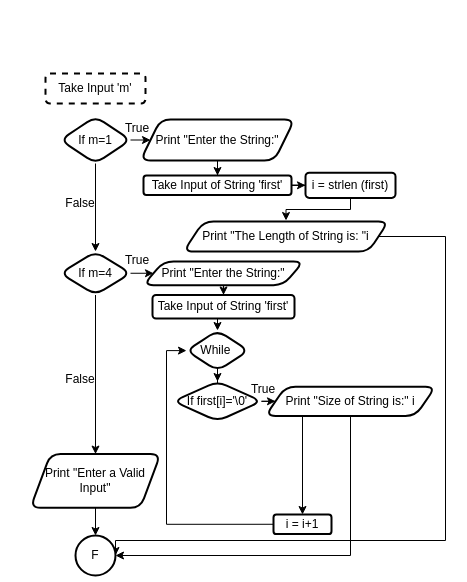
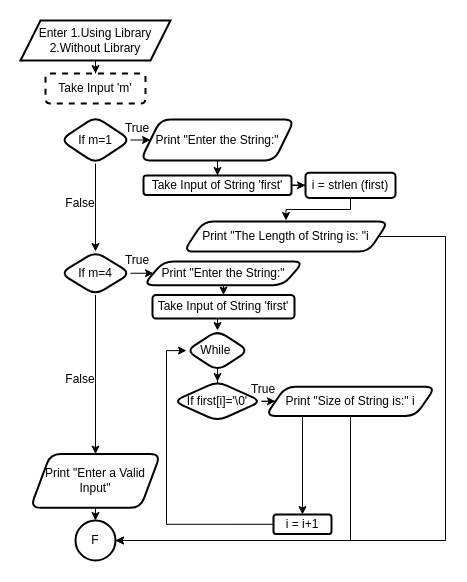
none -> (96, 41)
none -> (96, 58)
(96, 556) -> (96, 541)
